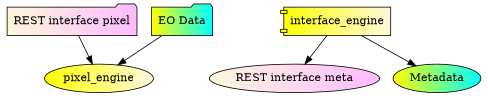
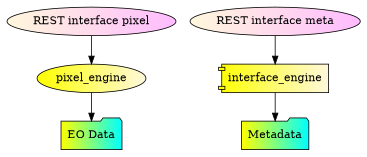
(72, 21) -> (92, 21)
(318, 47) -> (275, 46)
(143, 48) -> (92, 103)
(437, 78) -> (275, 135)
